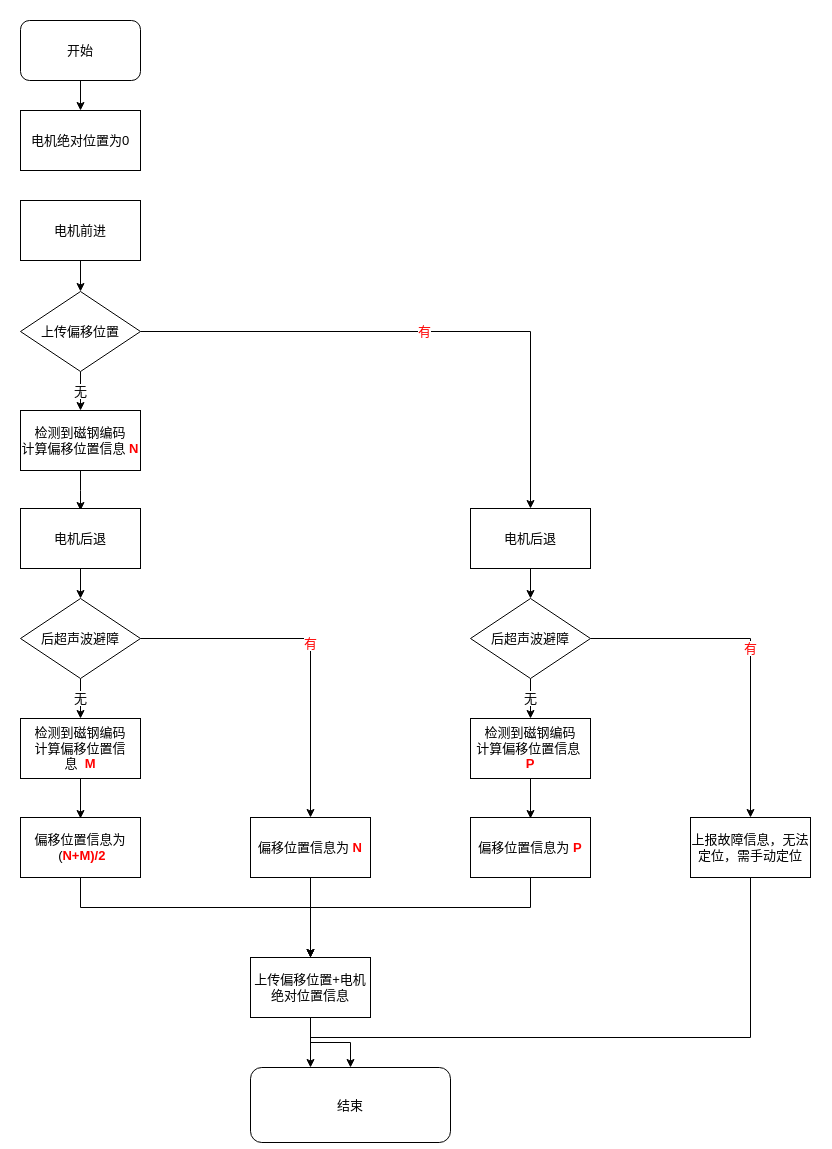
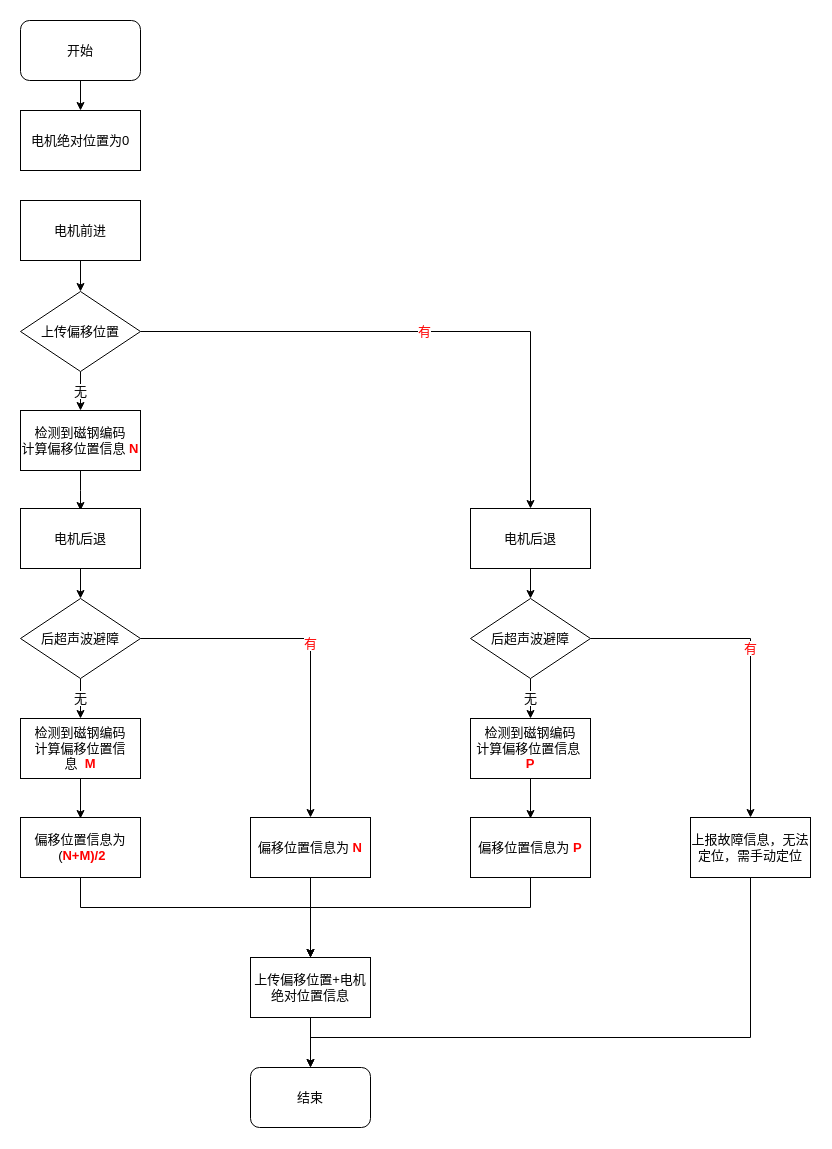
(351, 1105) -> (311, 1098)
